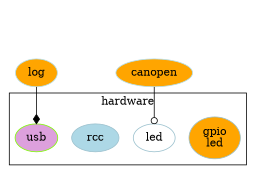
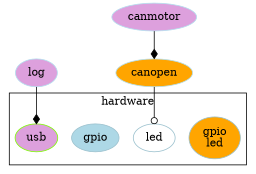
none -> (154, 17)
(36, 73) -> (36, 73)
(95, 138) -> (95, 138)
